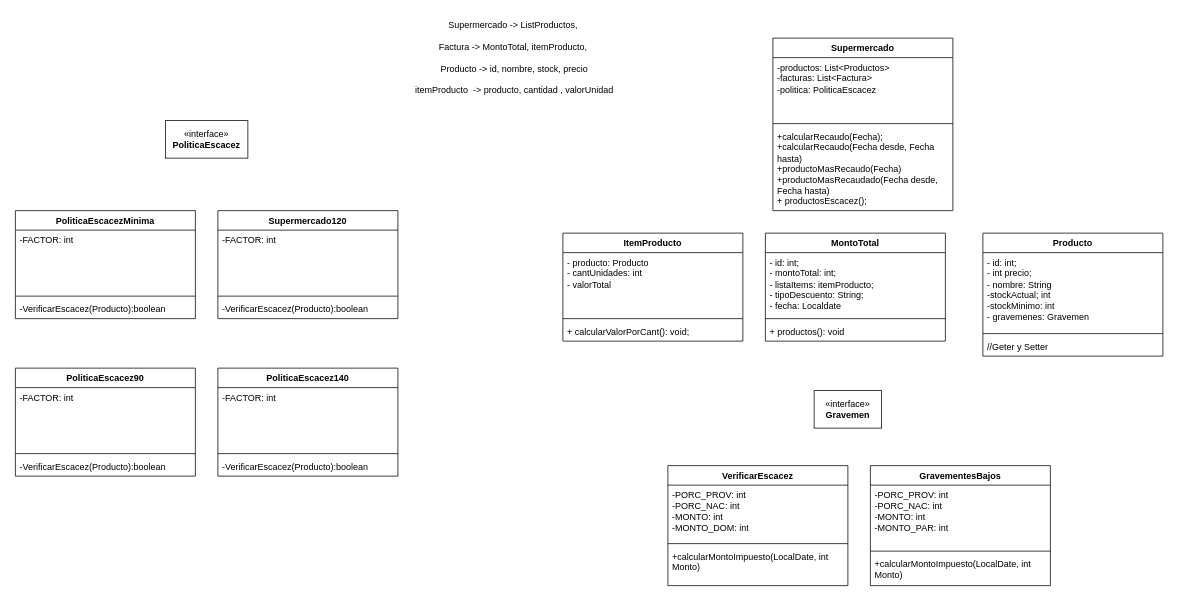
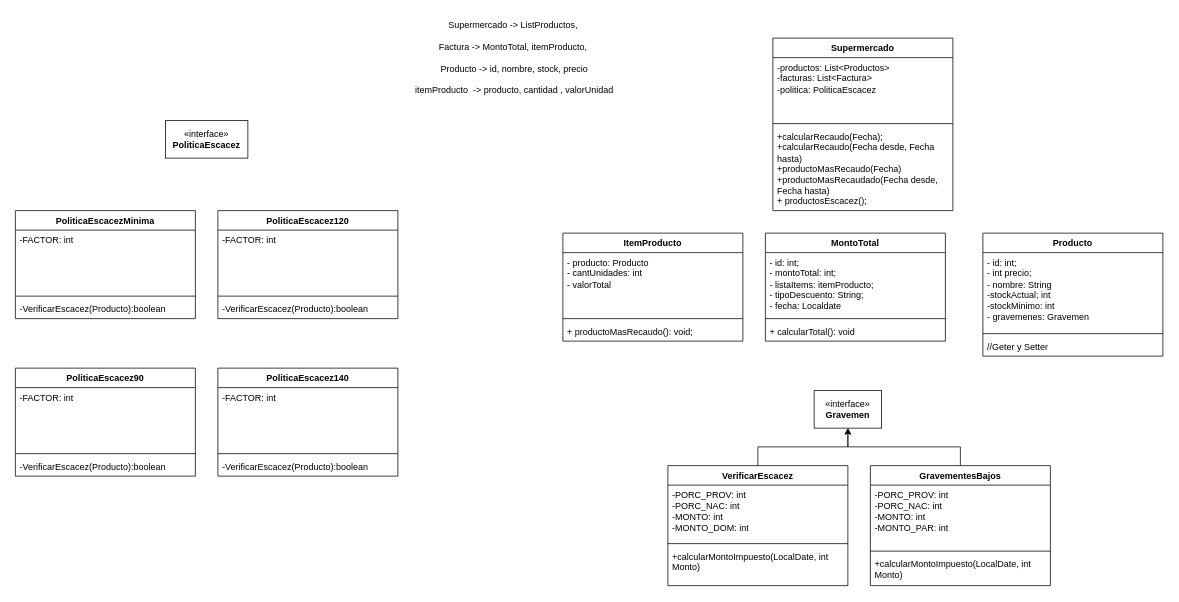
(308, 221) -> (308, 221)
(636, 332) -> (635, 332)
(813, 332) -> (820, 332)
none -> (793, 447)
none -> (913, 447)
